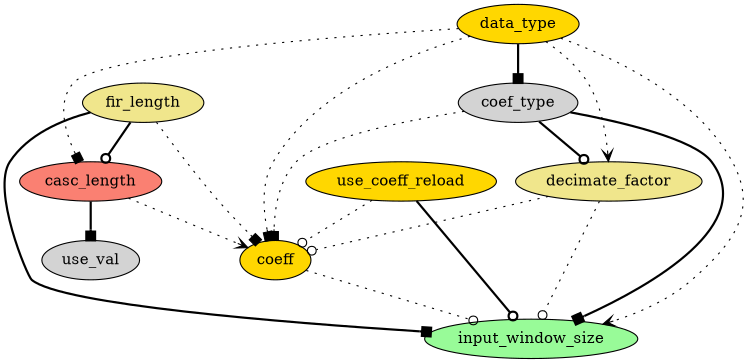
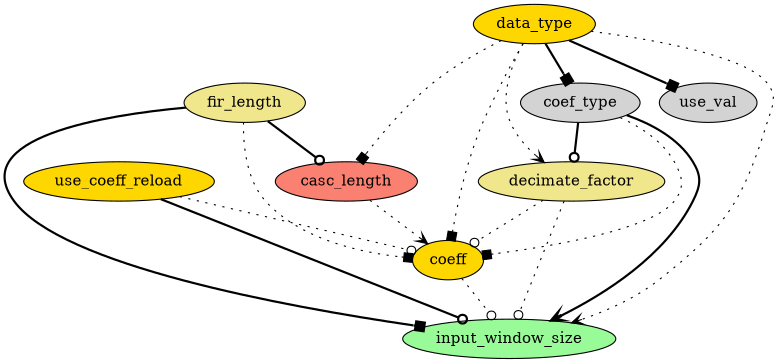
(722, 197) -> (679, 224)
(91, 215) -> (618, 62)
